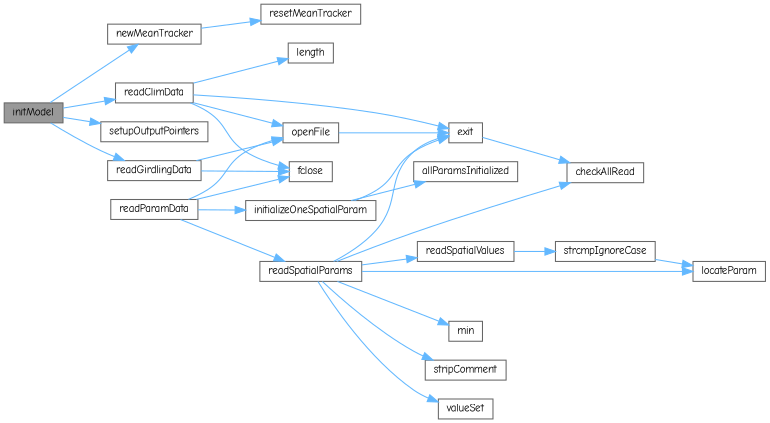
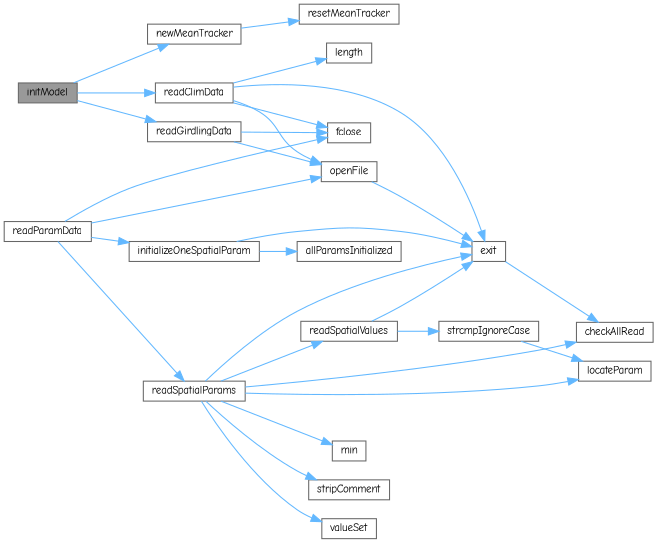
(154, 132) -> none
none -> (419, 296)
